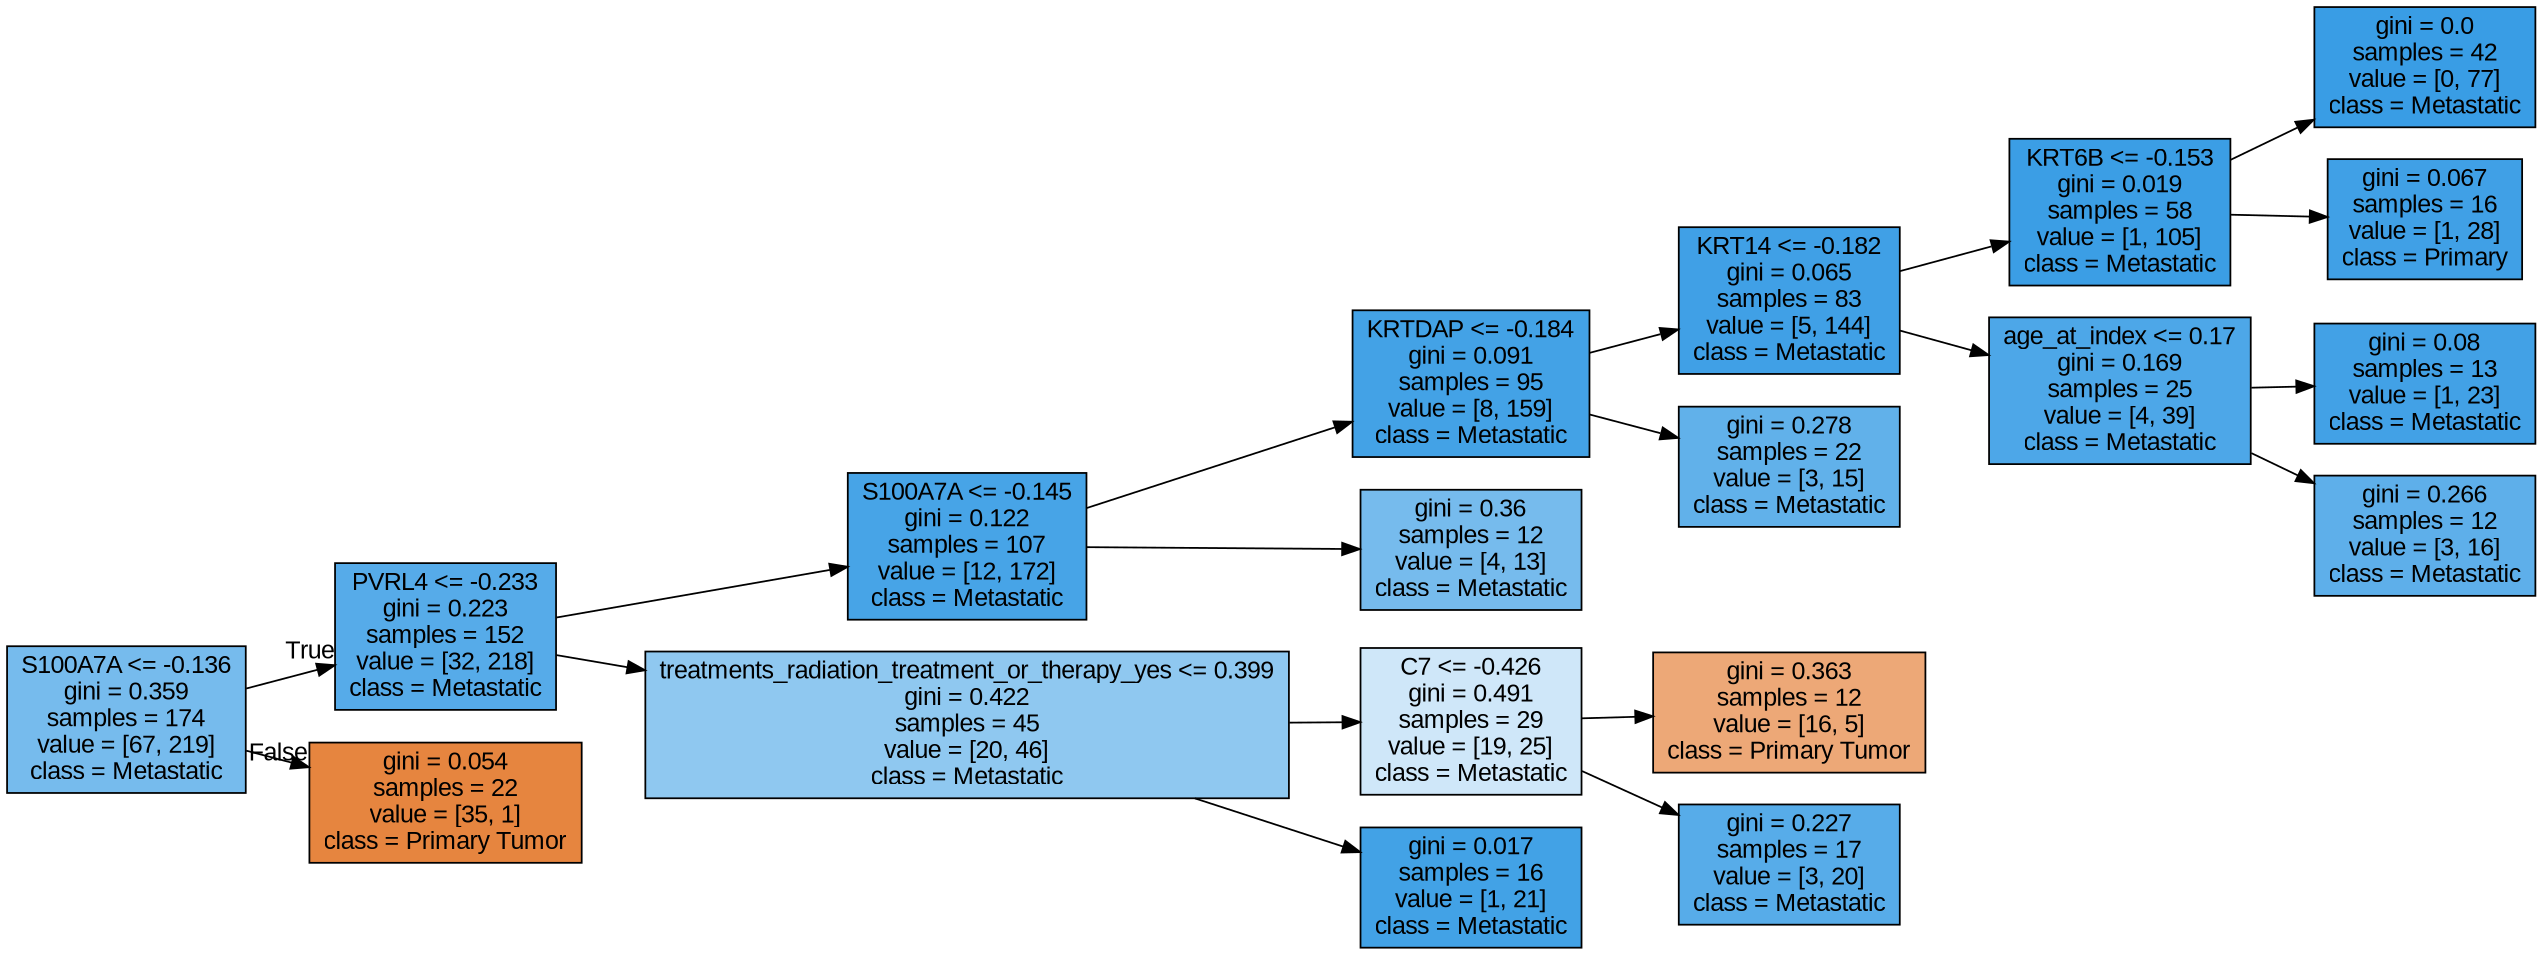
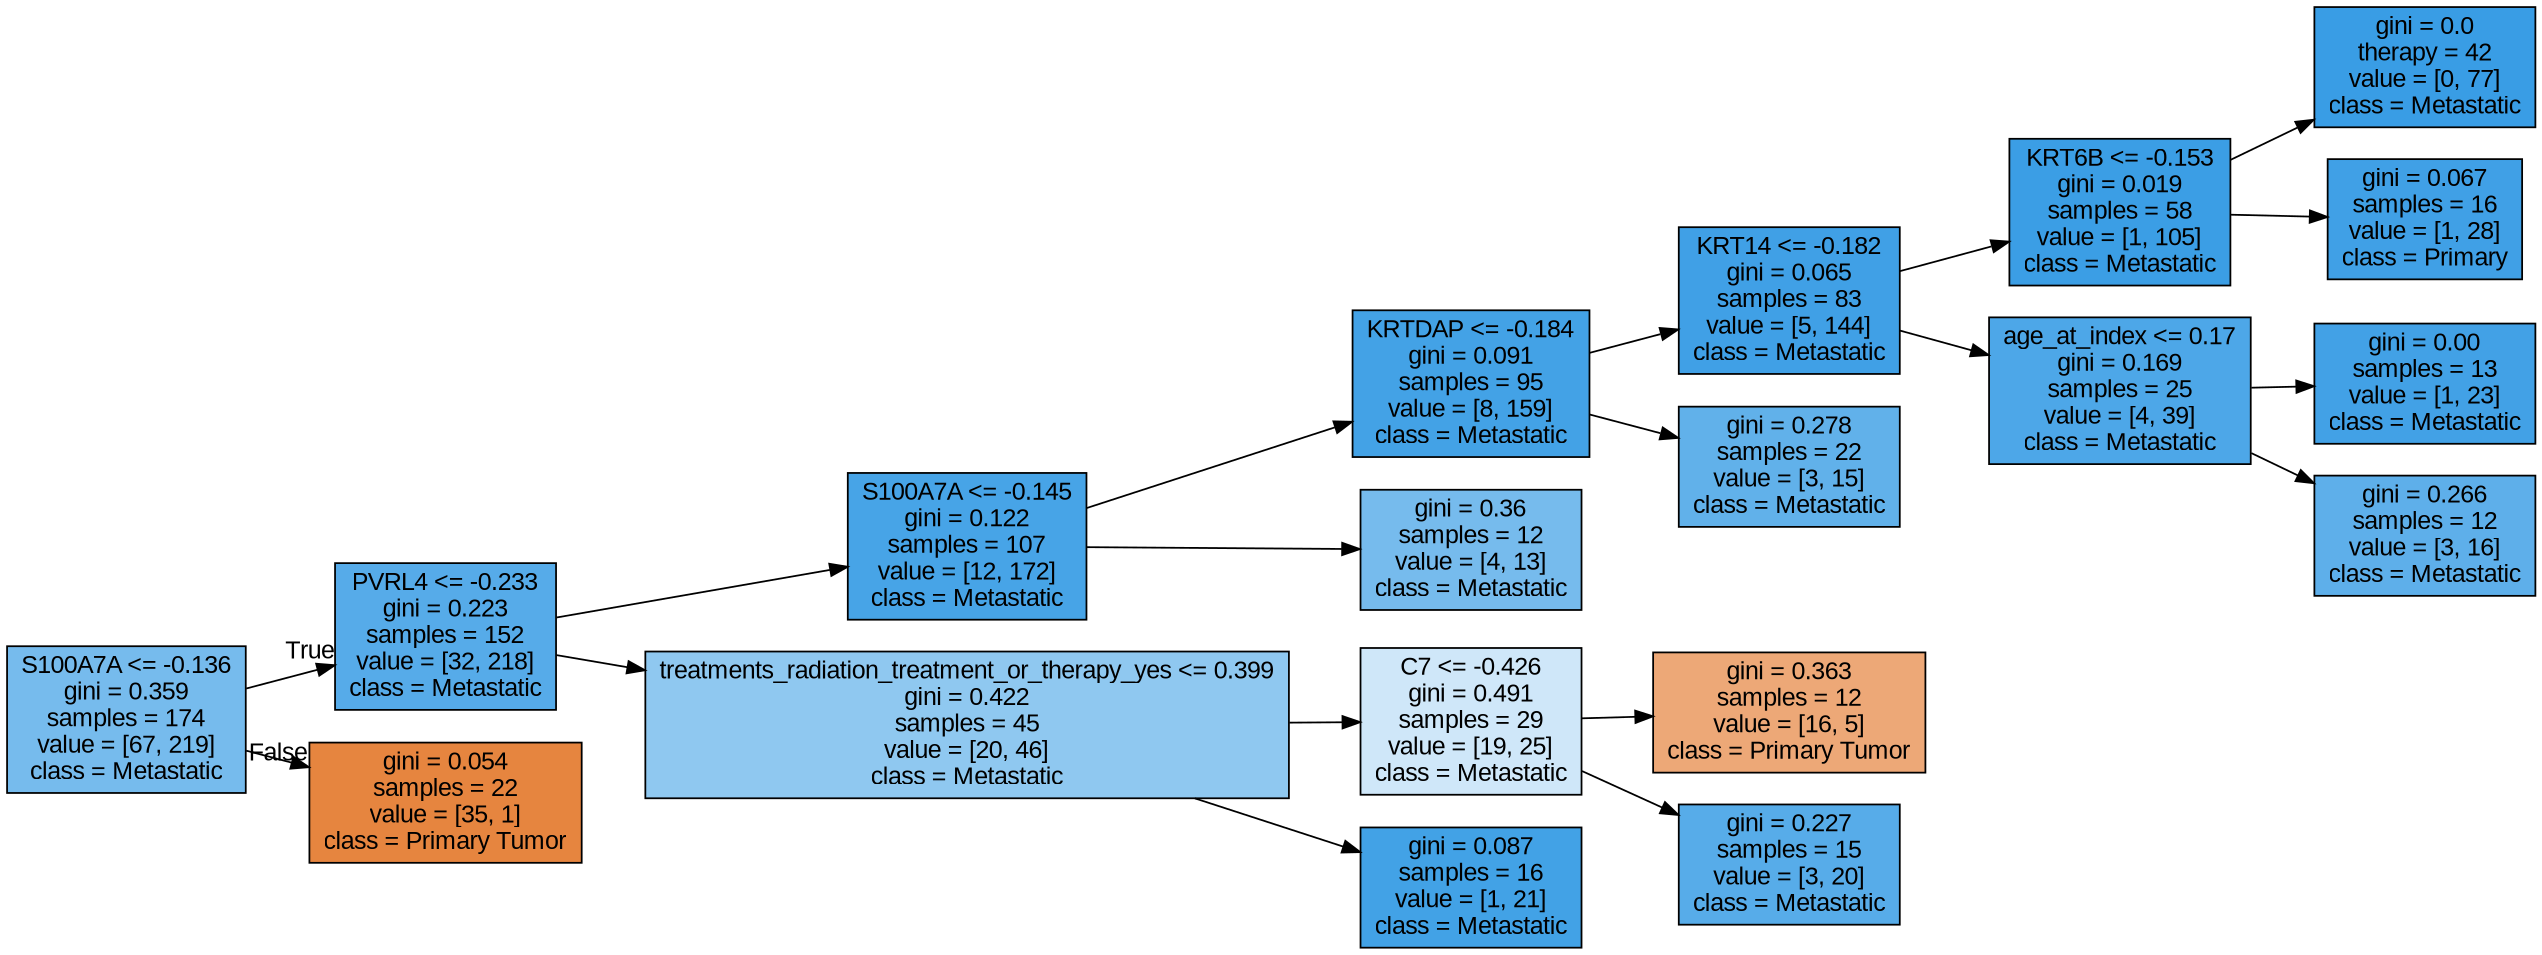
(2425, 67) -> (2425, 67)
(2425, 384) -> (2425, 384)
(1789, 865) -> (1789, 865)
(1471, 888) -> (1471, 888)
